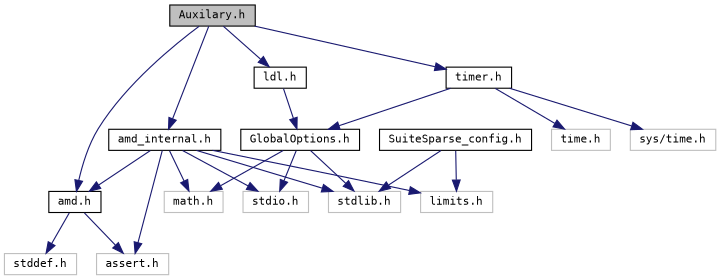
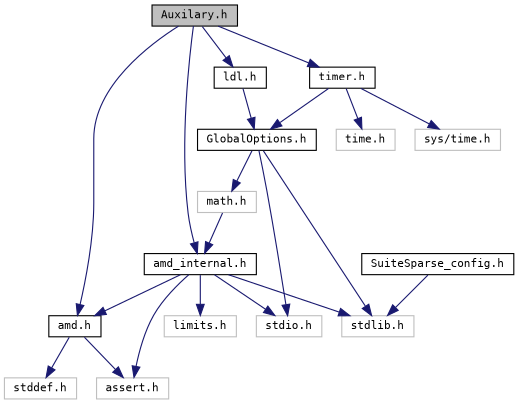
(456, 165) -> none
(177, 166) -> (216, 228)
